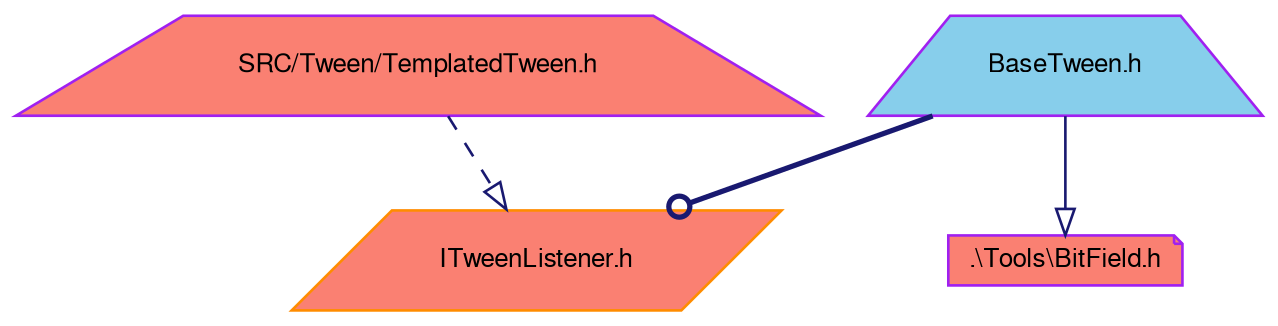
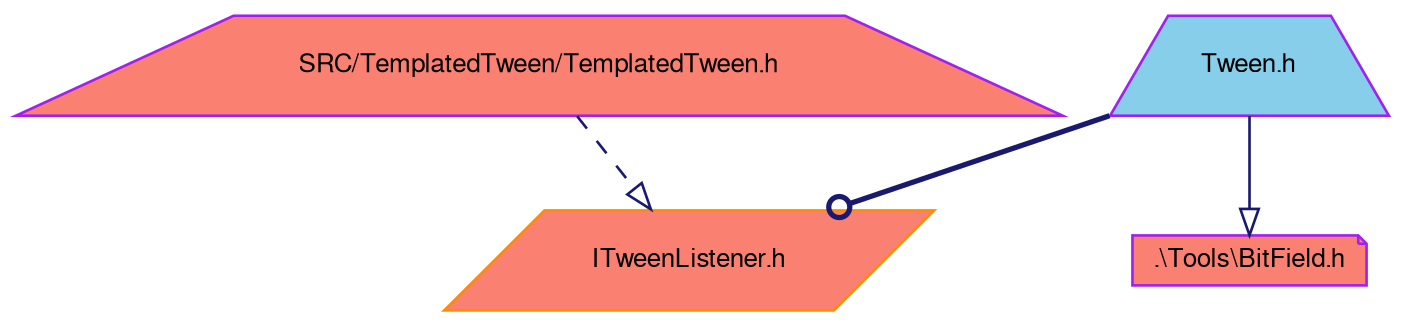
(418, 66) -> (539, 66)
(1065, 66) -> (1250, 66)
